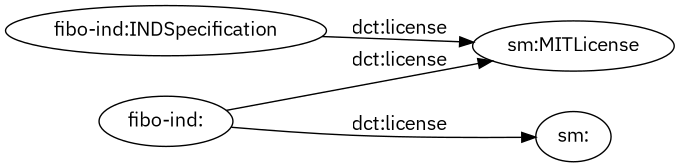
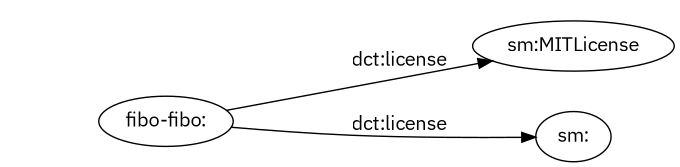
(166, 31) -> none
(166, 121) -> (166, 121)
